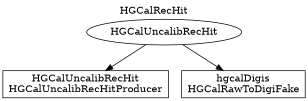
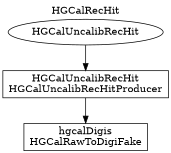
(200, 56) -> (86, 107)
